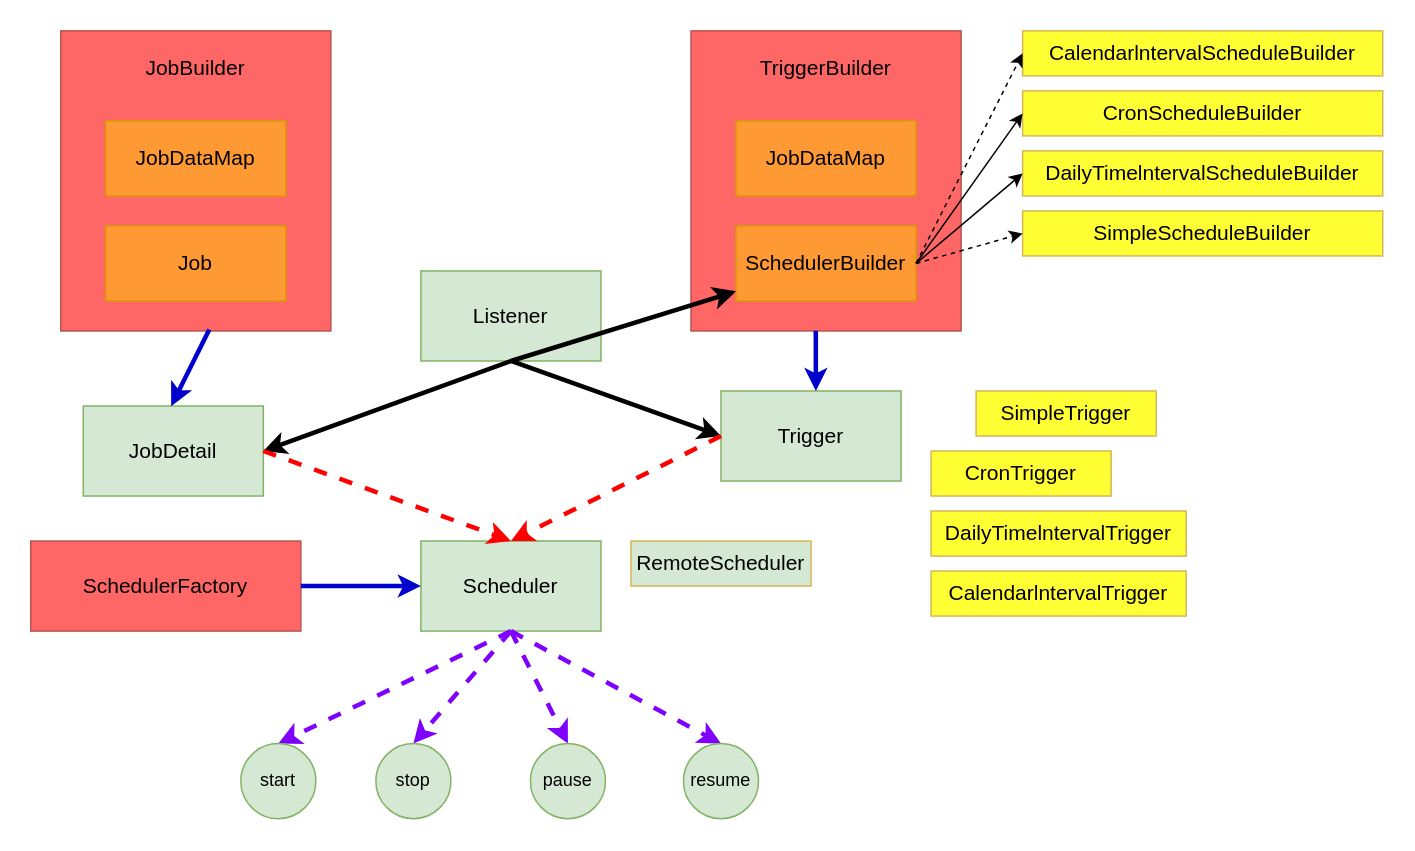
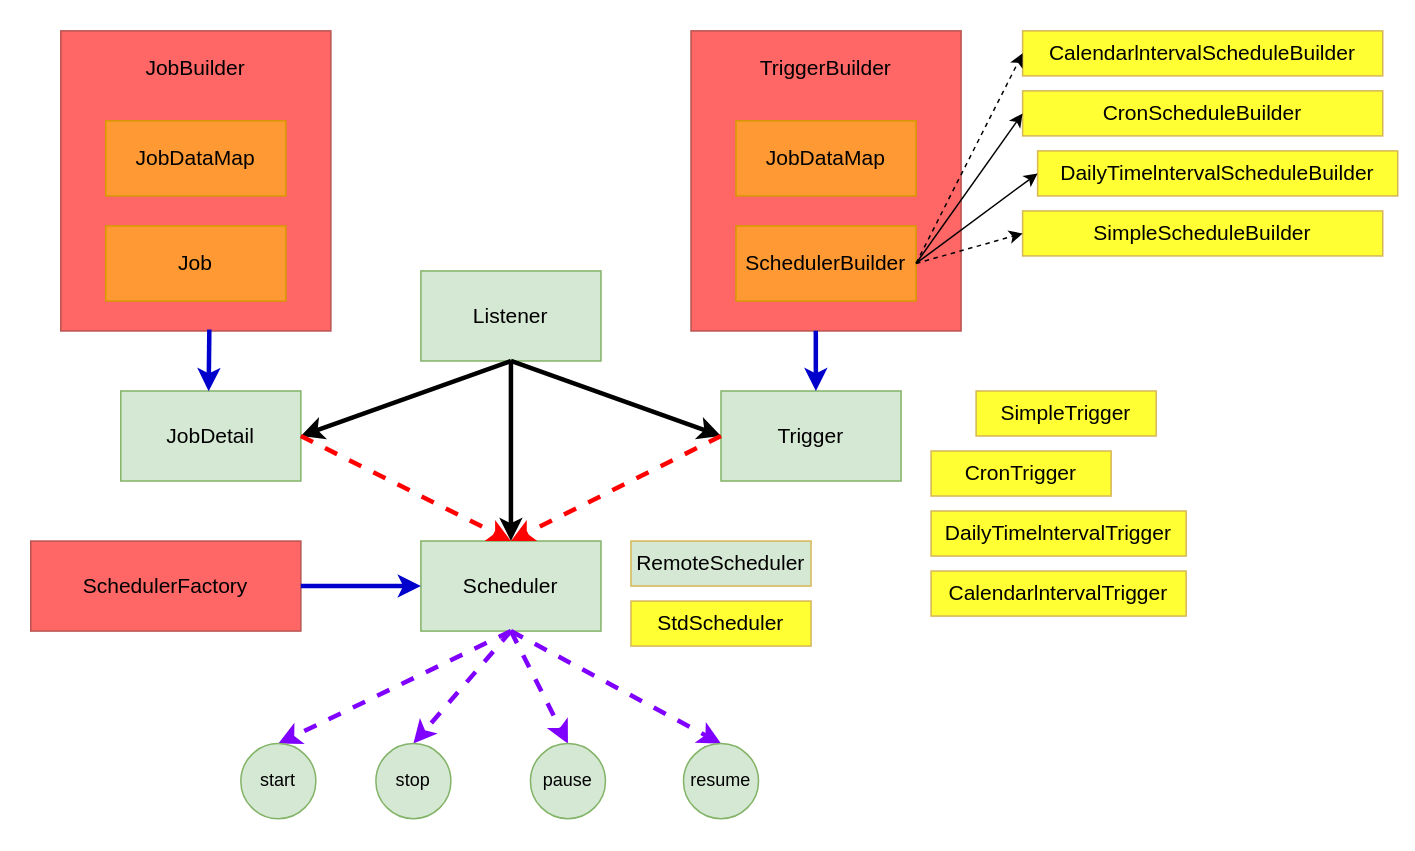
(1202, 173) -> (1217, 173)
(618, 328) -> (511, 444)
(173, 451) -> (211, 436)
none -> (721, 623)
